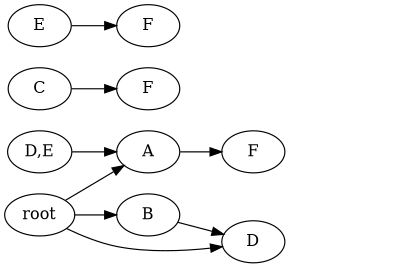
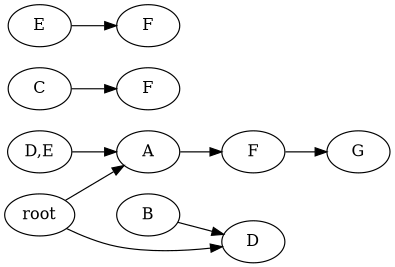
none -> (358, 152)
(90, 215) -> none
